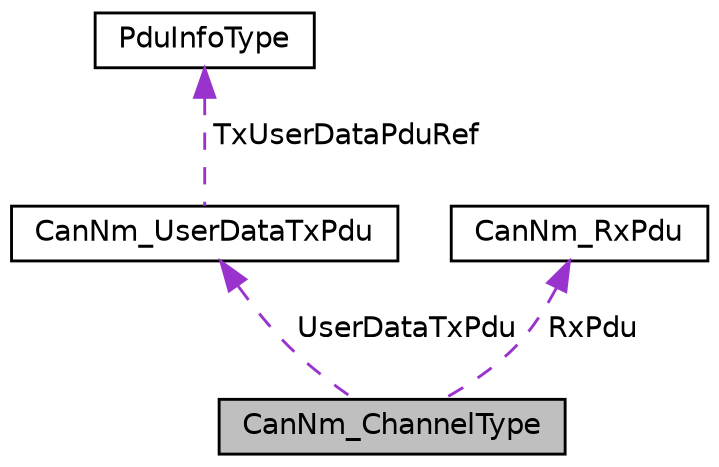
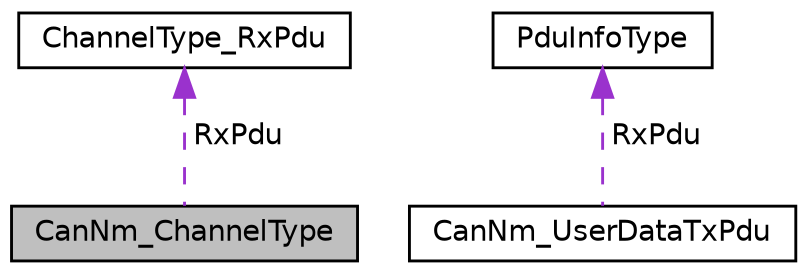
(343, 137) -> (652, 137)
(580, 234) -> (185, 40)
(290, 348) -> none
